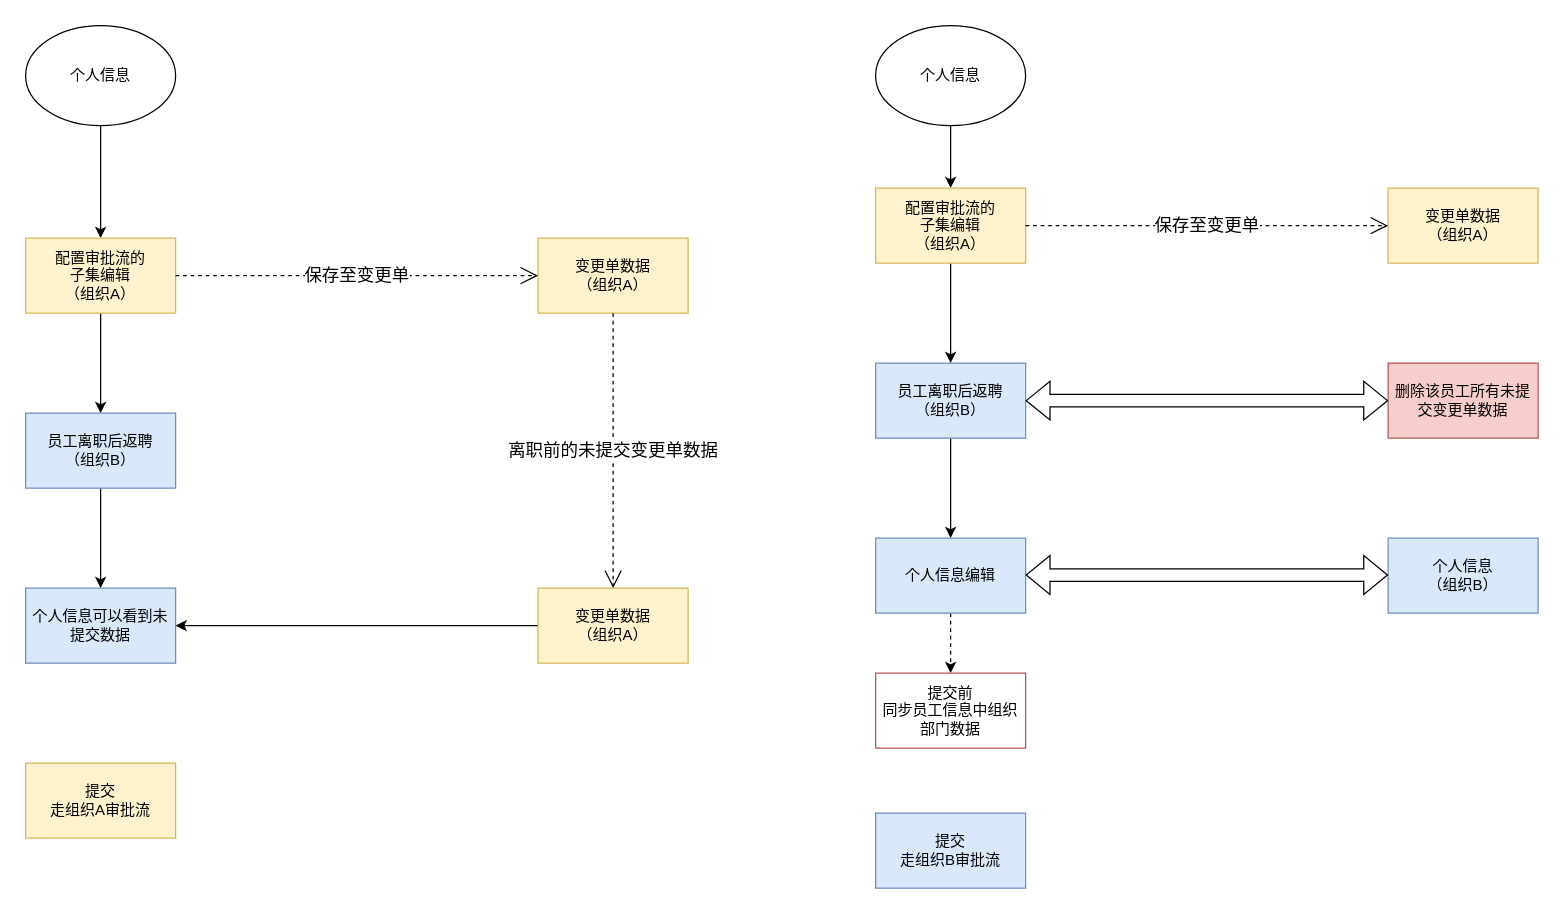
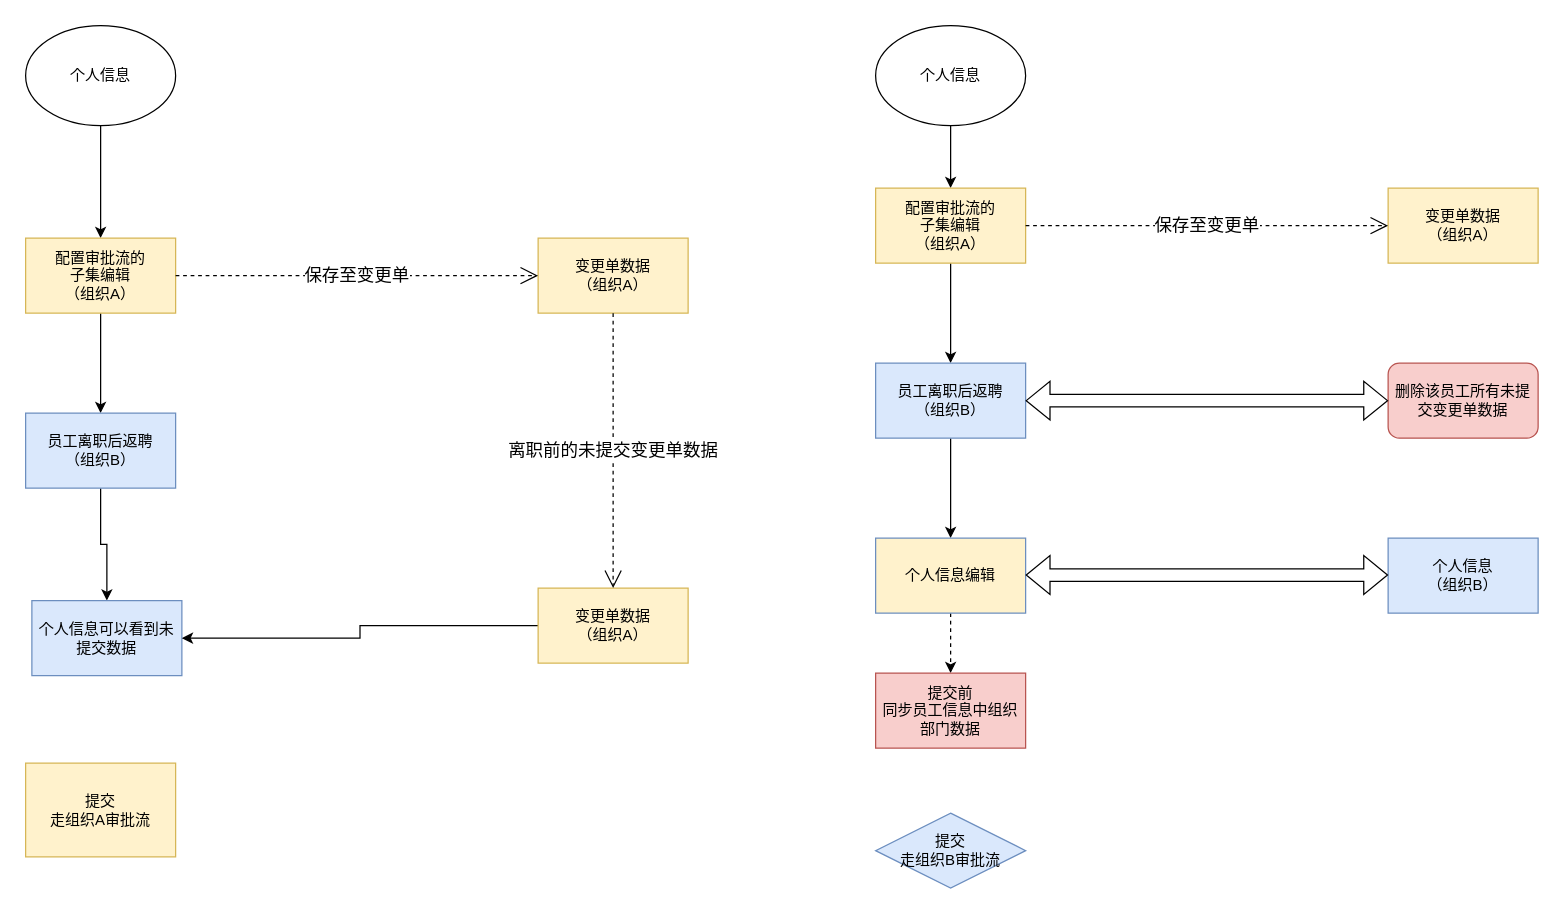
(1463, 401) -> (1463, 401)
(951, 576) -> (951, 576)
(101, 626) -> (107, 638)
(951, 711) -> (951, 711)
(101, 801) -> (101, 810)
(951, 851) -> (951, 851)
